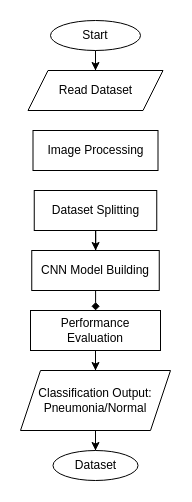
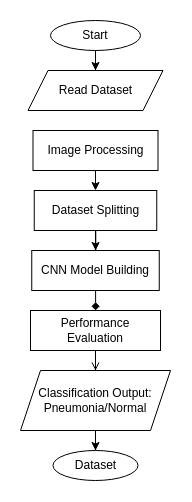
none -> (96, 177)
(96, 362) -> (96, 363)
